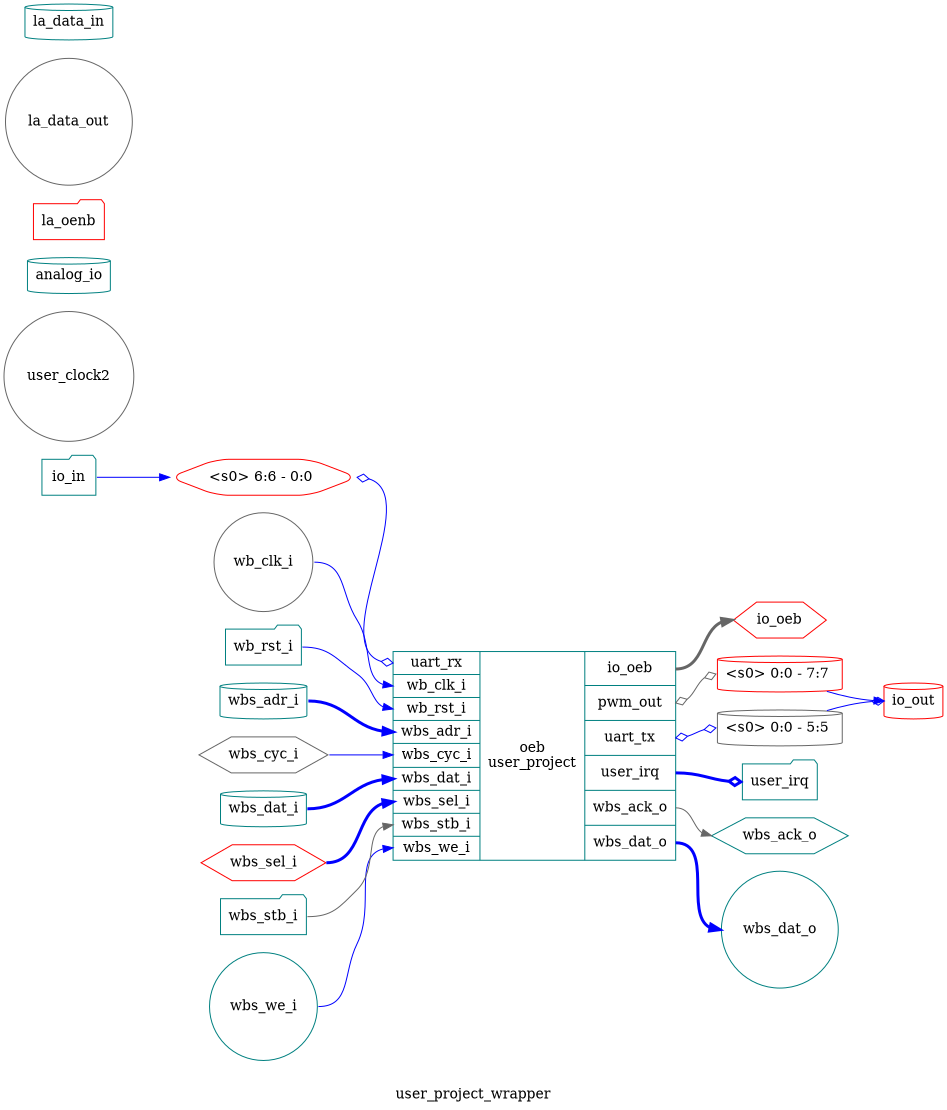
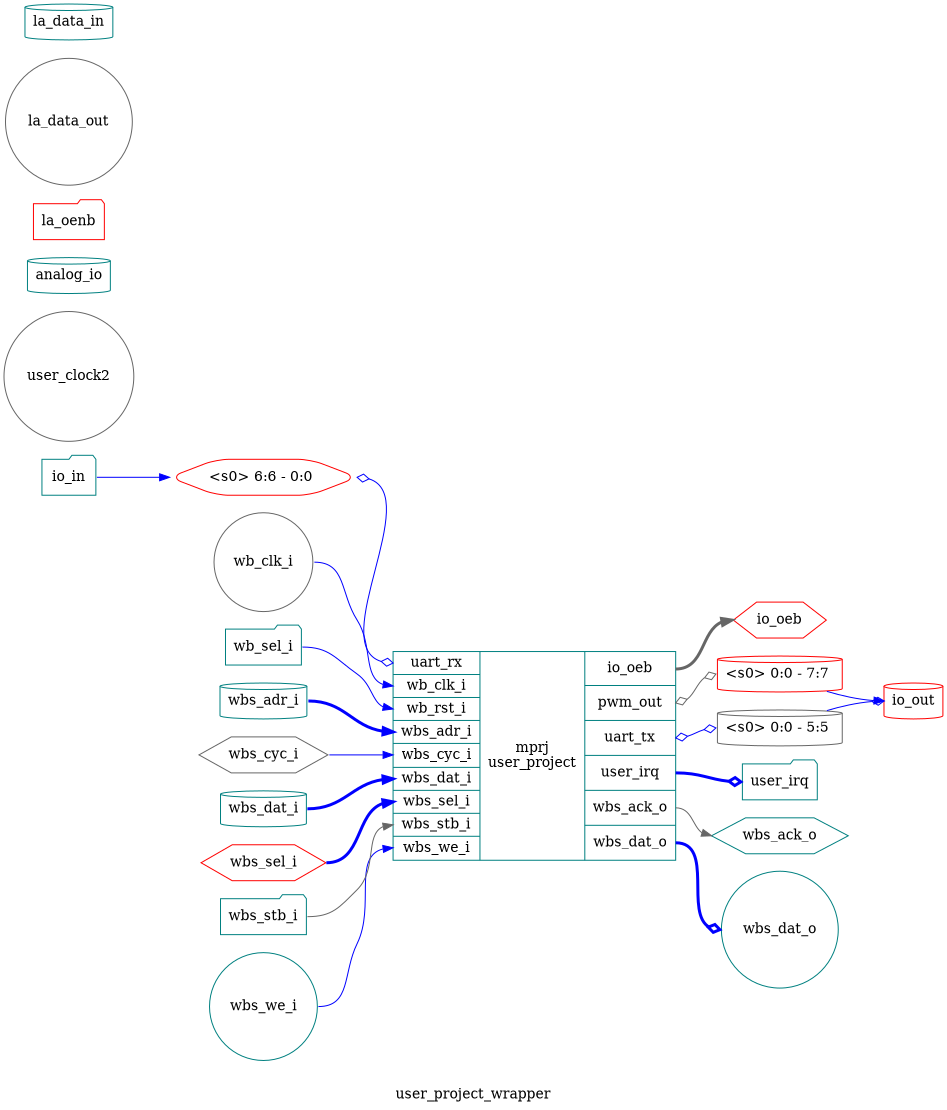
(263, 647) -> (263, 647)
(532, 748) -> (532, 748)
(698, 881) -> (698, 881)
